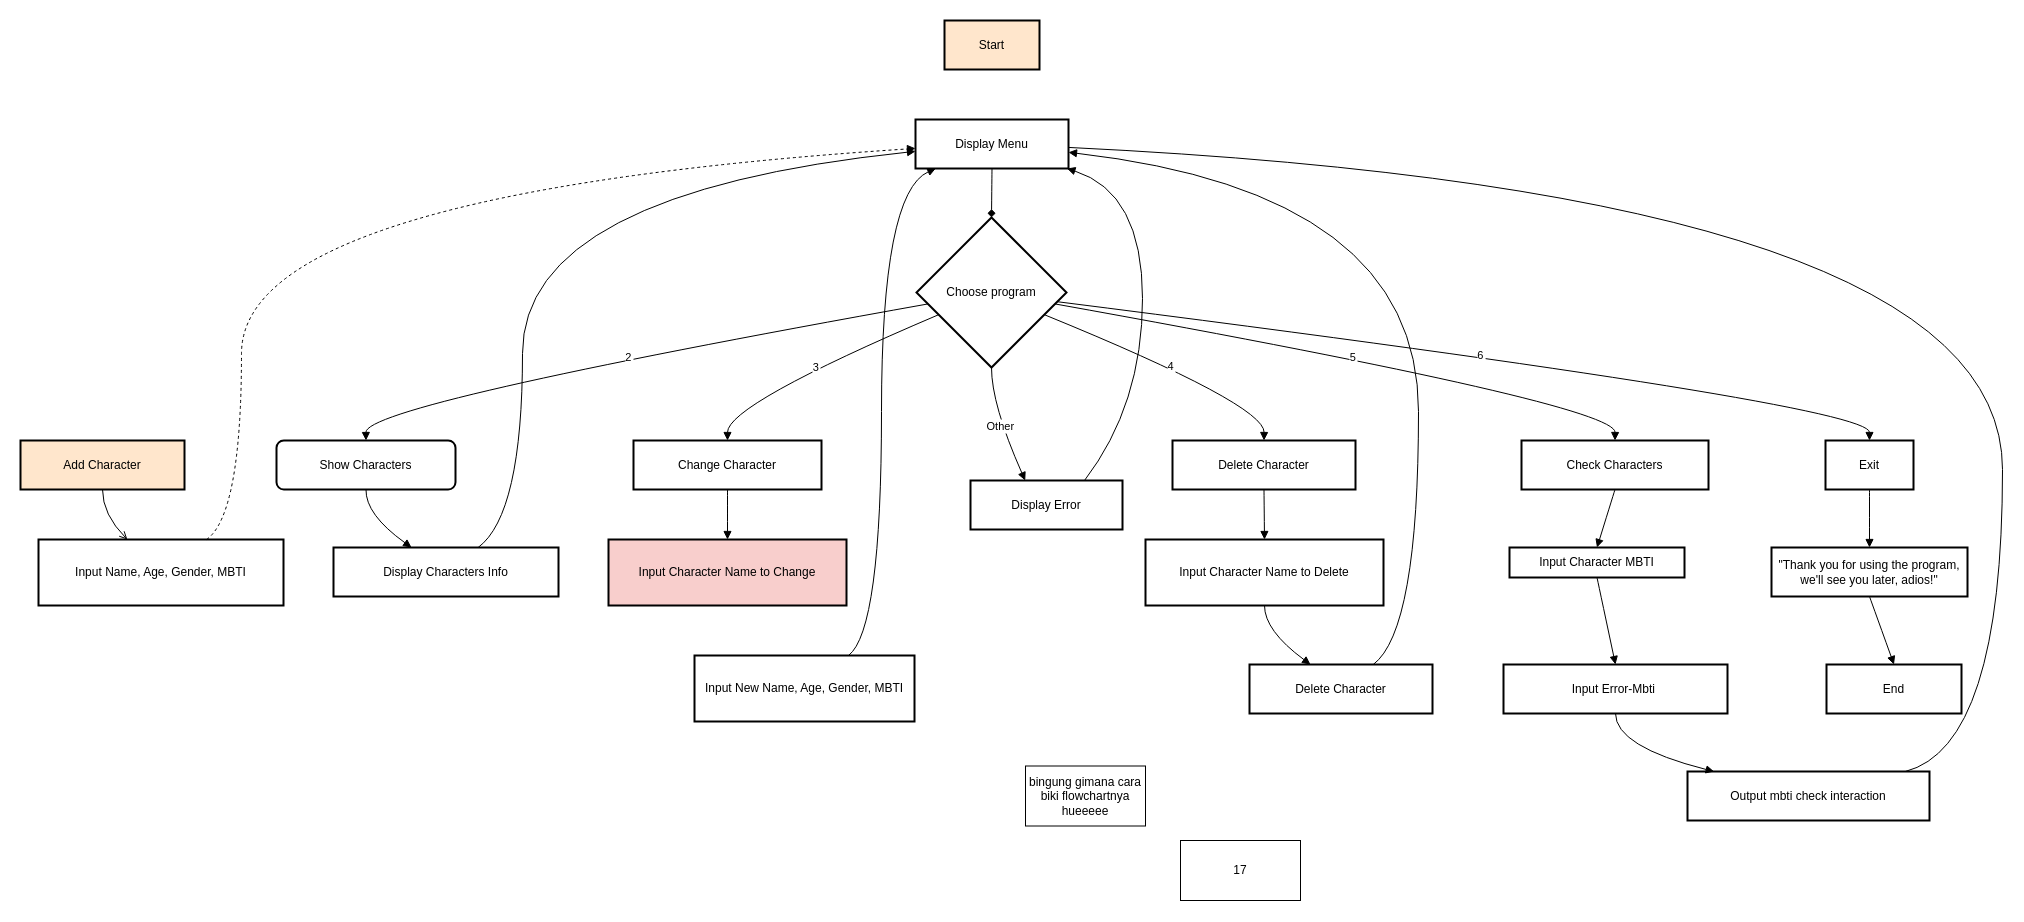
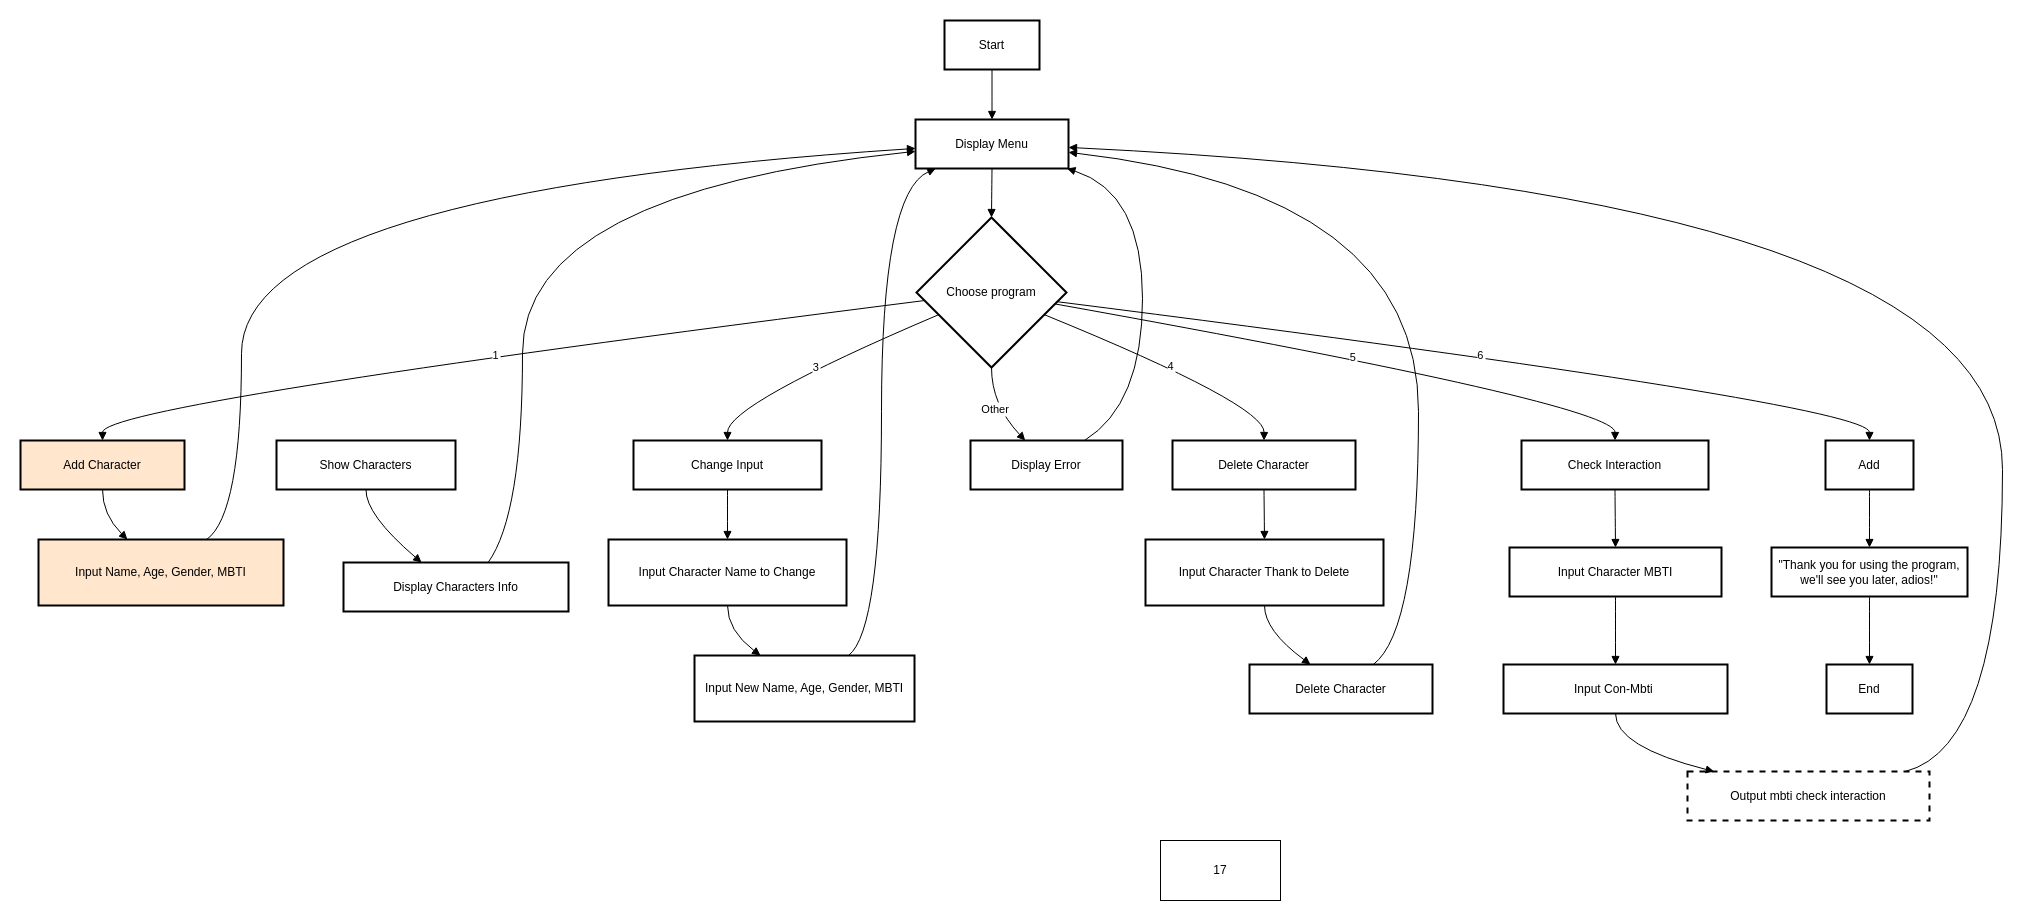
(992, 45) -> (992, 45)
none -> (992, 91)
(1074, 148) -> (1078, 148)
(992, 209) -> (992, 208)
(453, 210) -> (453, 210)
none -> (511, 355)
(644, 357) -> none
(366, 465) -> (366, 465)
(728, 466) -> (728, 466)
(1615, 466) -> (1615, 466)
(1870, 466) -> (1870, 466)
(1047, 505) -> (1047, 465)
(114, 524) -> (112, 523)
(1597, 563) -> (1616, 572)
(446, 572) -> (456, 587)
(161, 573) -> (161, 573)
(728, 573) -> (728, 573)
(1265, 573) -> (1265, 573)
none -> (735, 631)
(1894, 689) -> (1870, 689)
(1616, 690) -> (1616, 690)
(1086, 796) -> none
(1809, 796) -> (1809, 796)
(1241, 871) -> (1221, 871)
